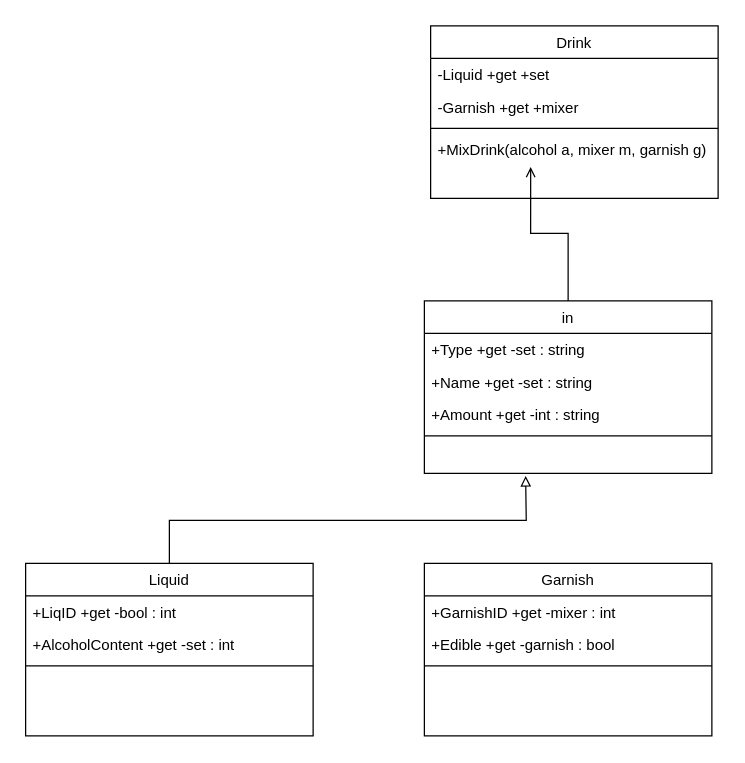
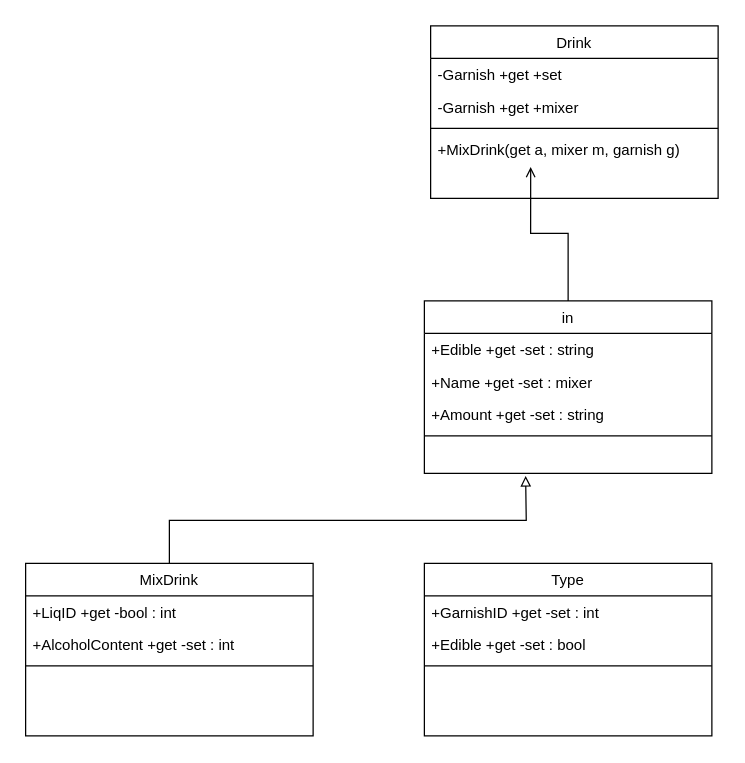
(501, 75) -> (507, 75)
(580, 150) -> (567, 150)
(520, 350) -> (525, 350)
(520, 383) -> (516, 383)
(527, 415) -> (529, 415)
(169, 580) -> (169, 580)
(568, 580) -> (568, 580)
(533, 613) -> (527, 613)
(531, 645) -> (516, 645)
